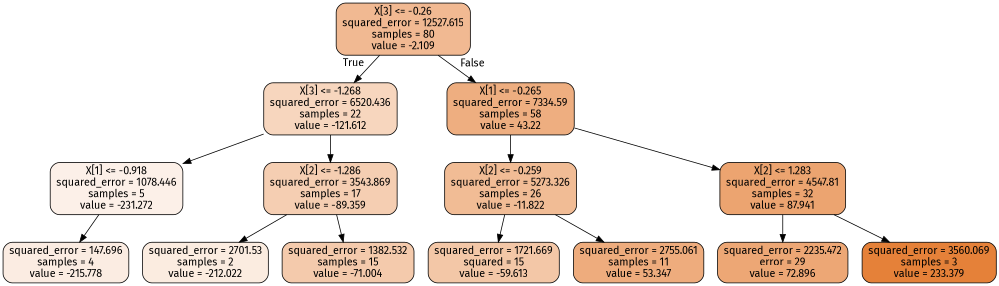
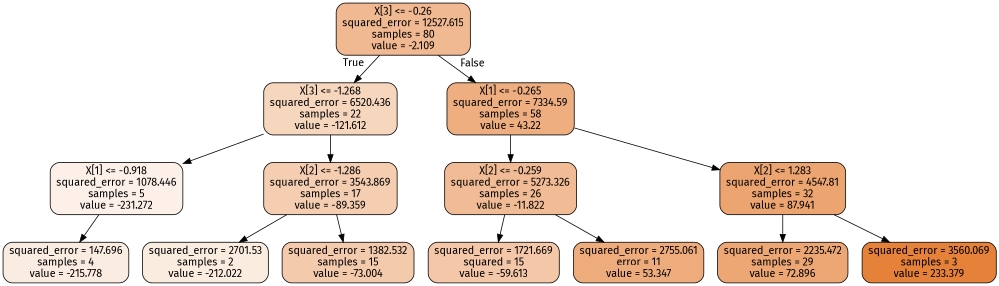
(348, 263) -> (348, 263)
(639, 263) -> (639, 263)
(783, 263) -> (783, 263)
